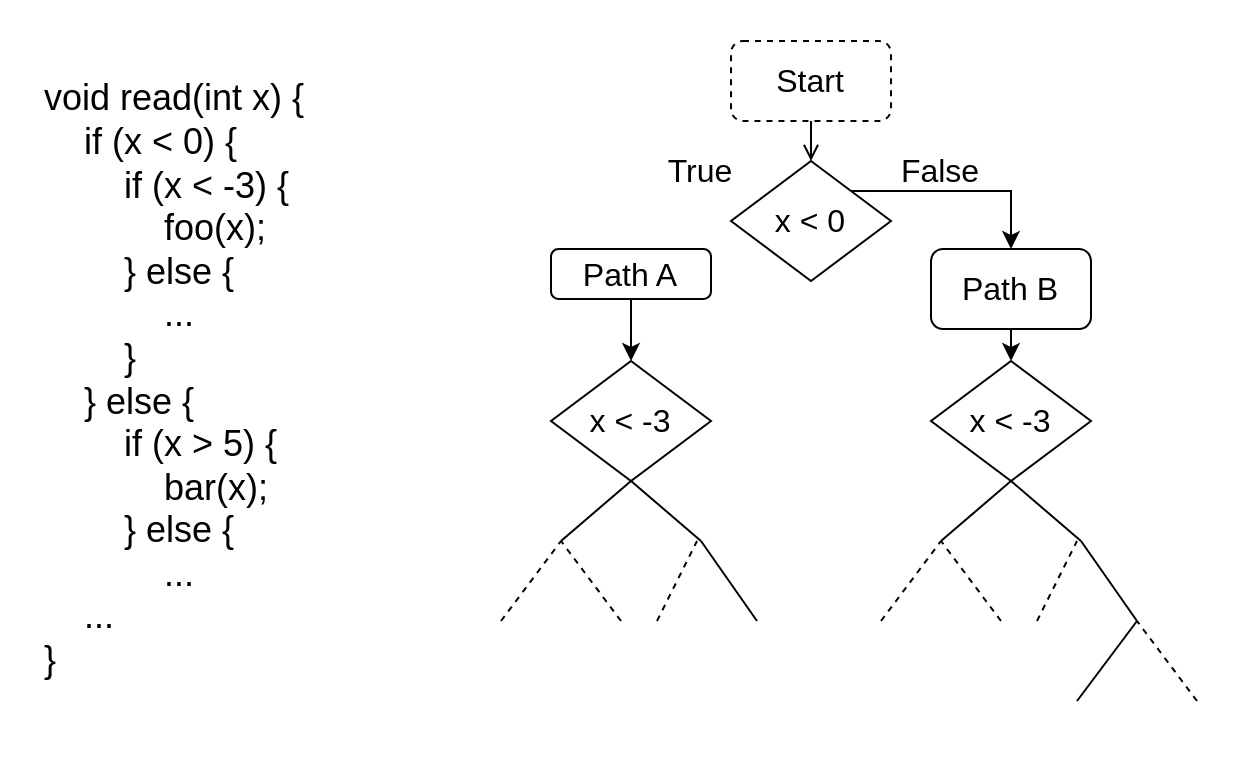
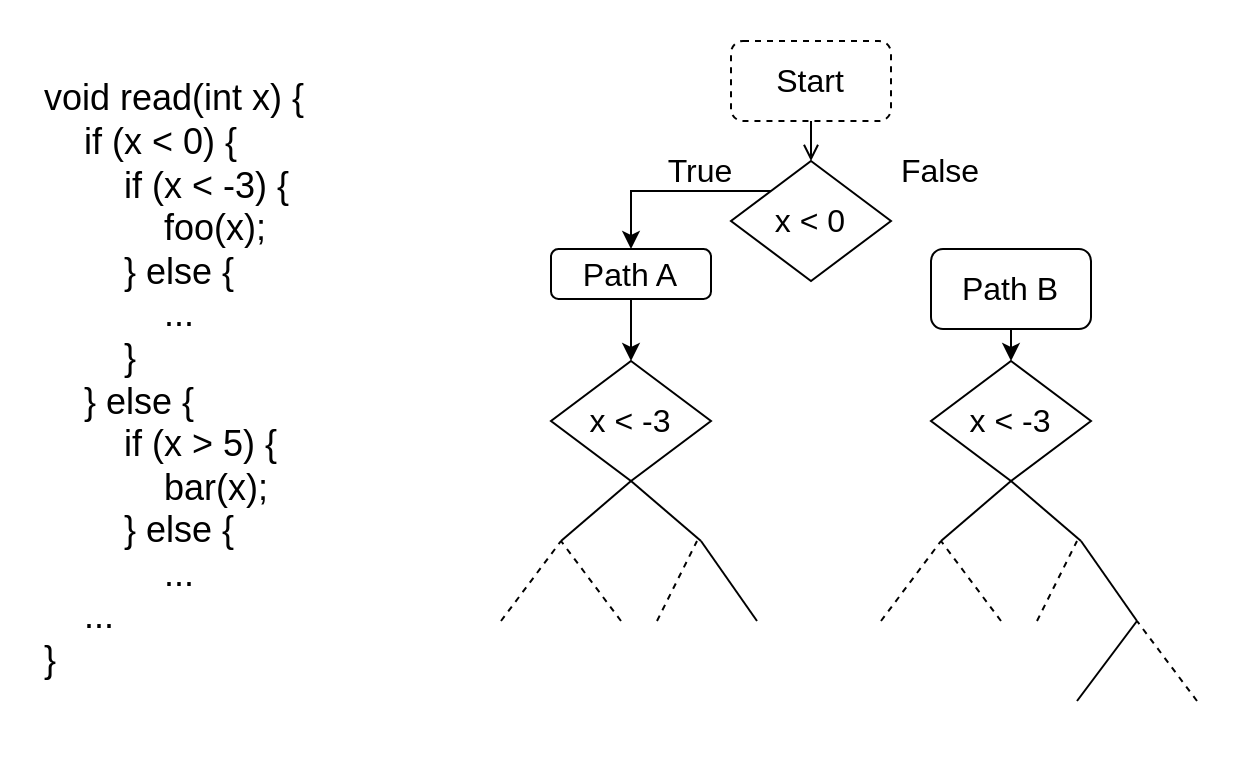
none -> (679, 191)
(953, 191) -> none
